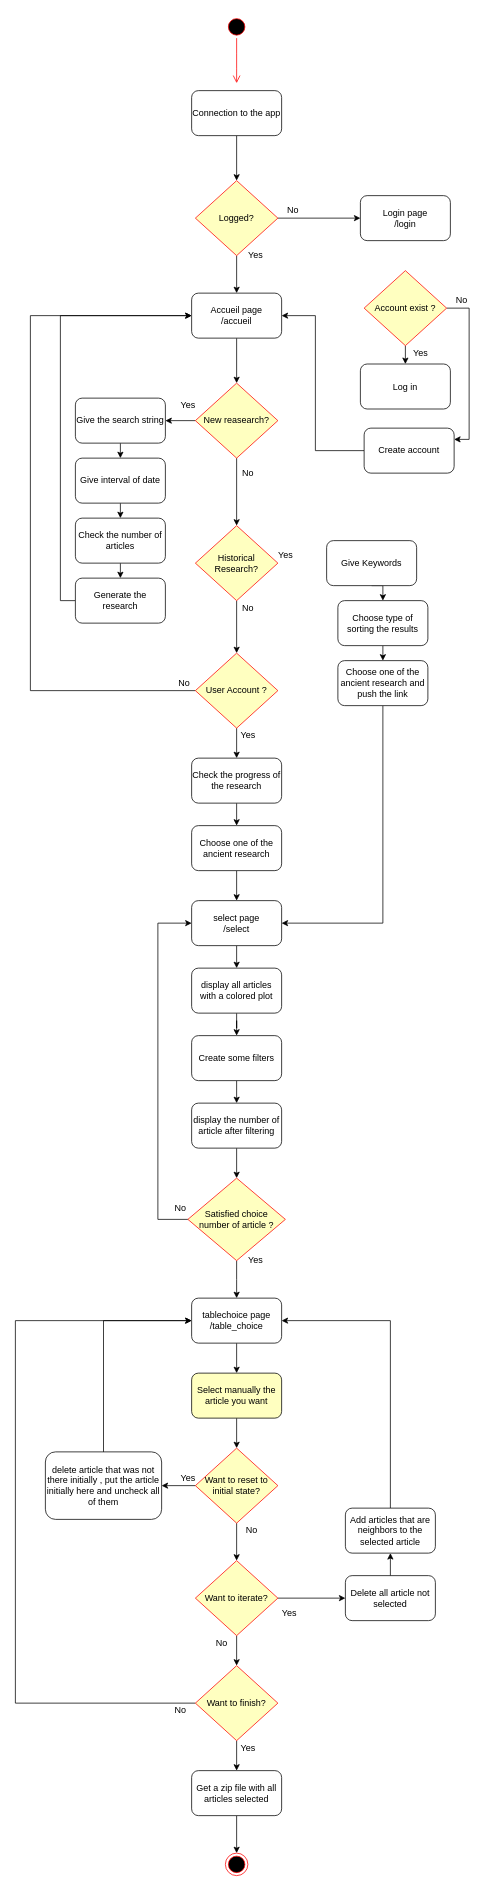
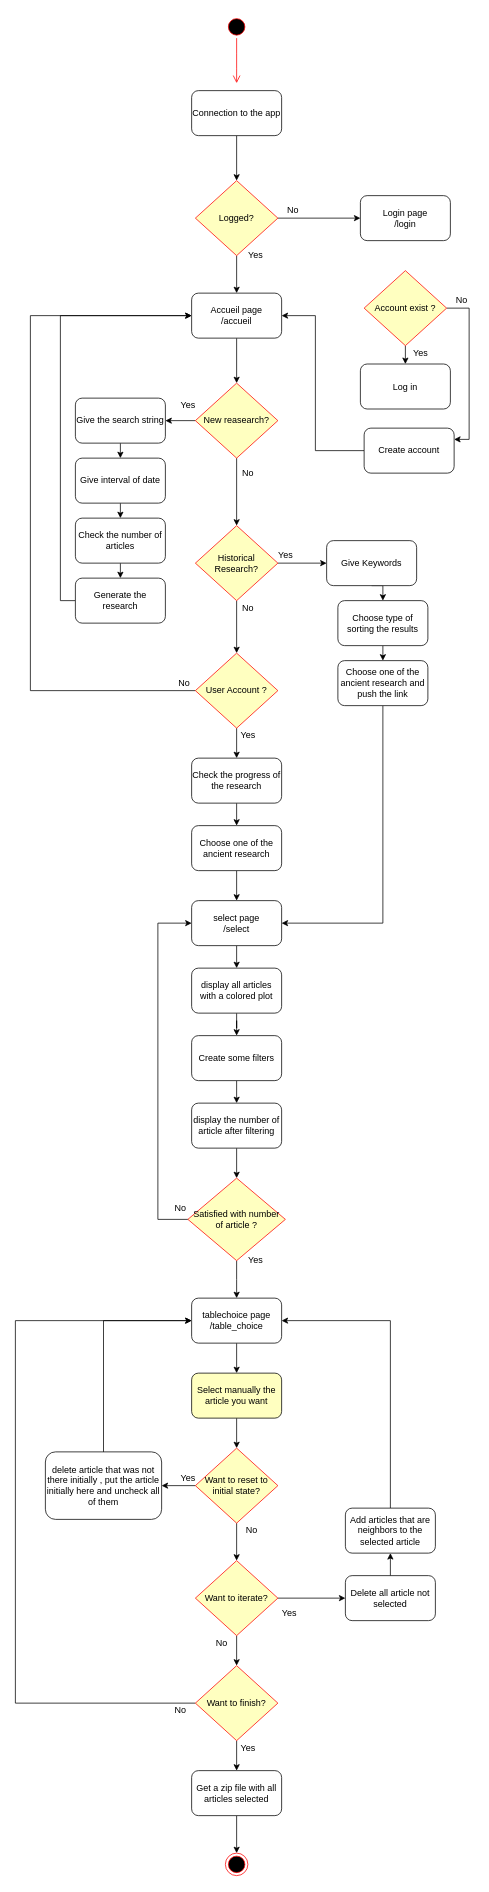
none -> (320, 563)
(237, 1219) -> (237, 1219)
